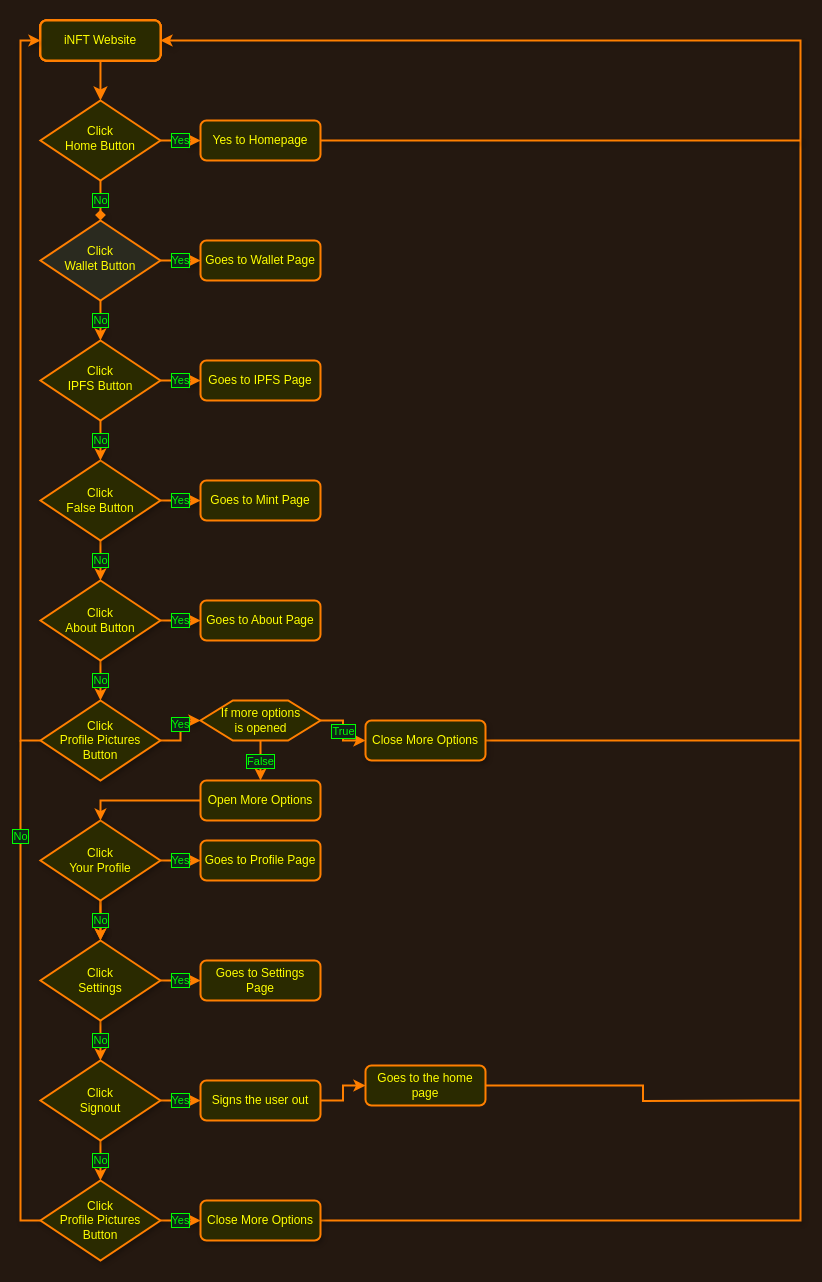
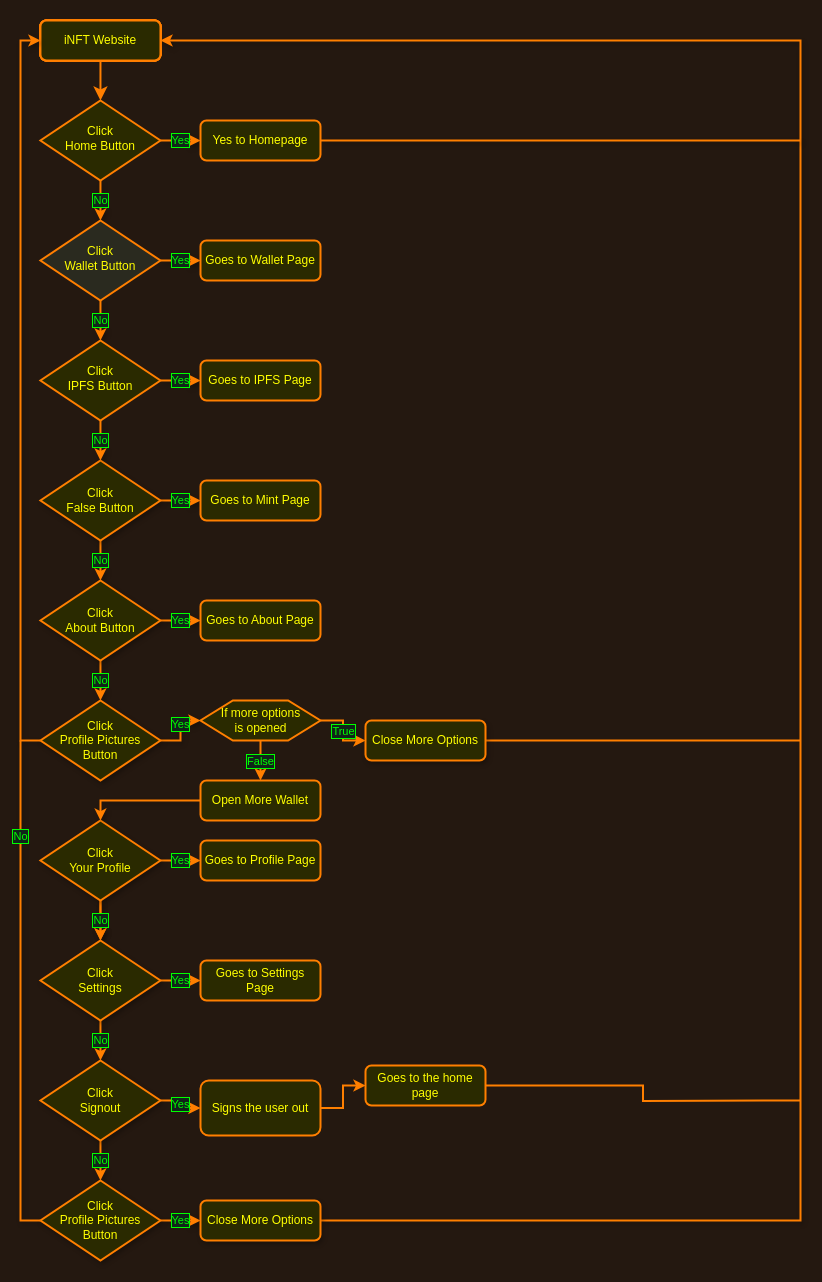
(100, 209) -> (100, 210)
(261, 801) -> (261, 801)
(261, 1101) -> (261, 1108)
